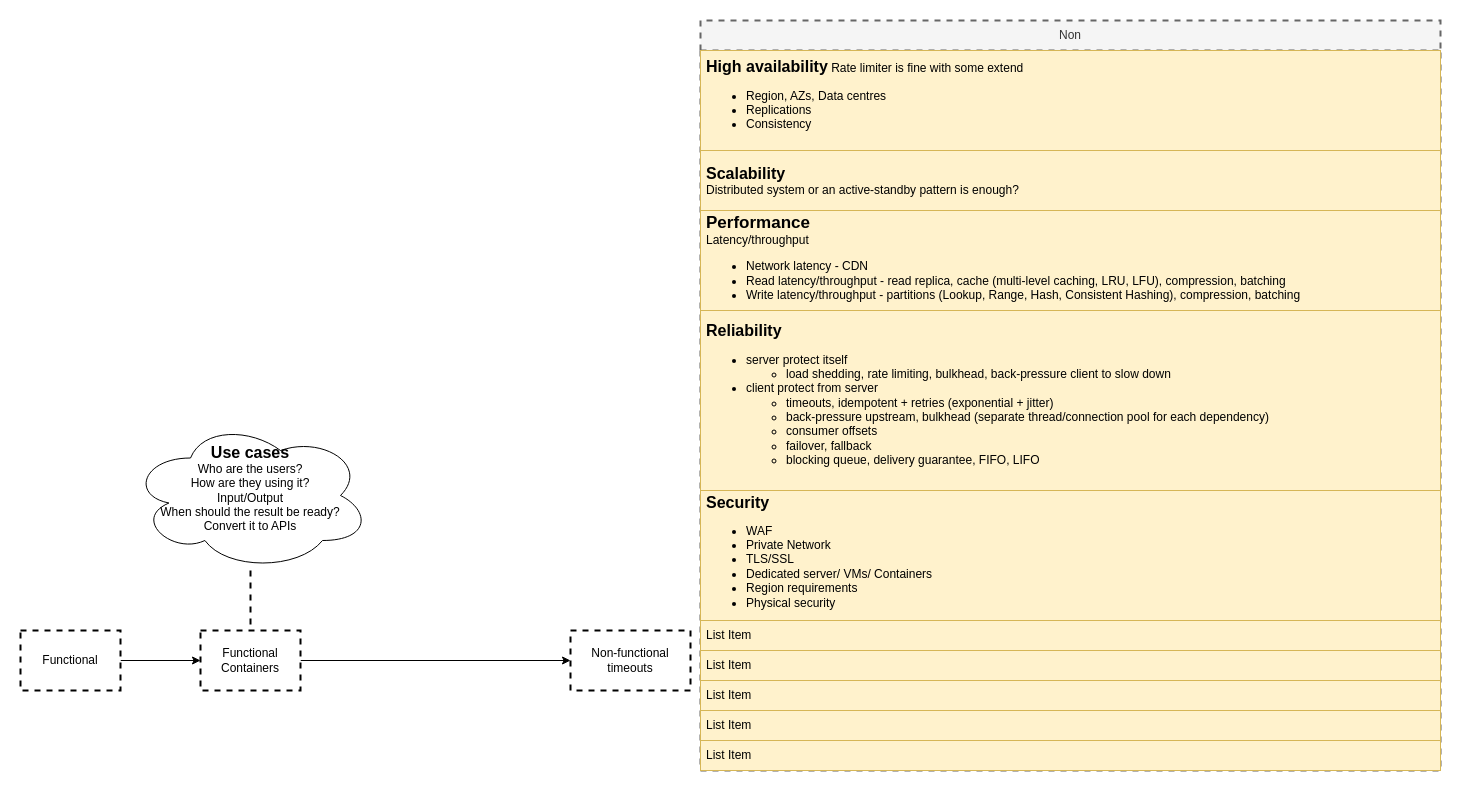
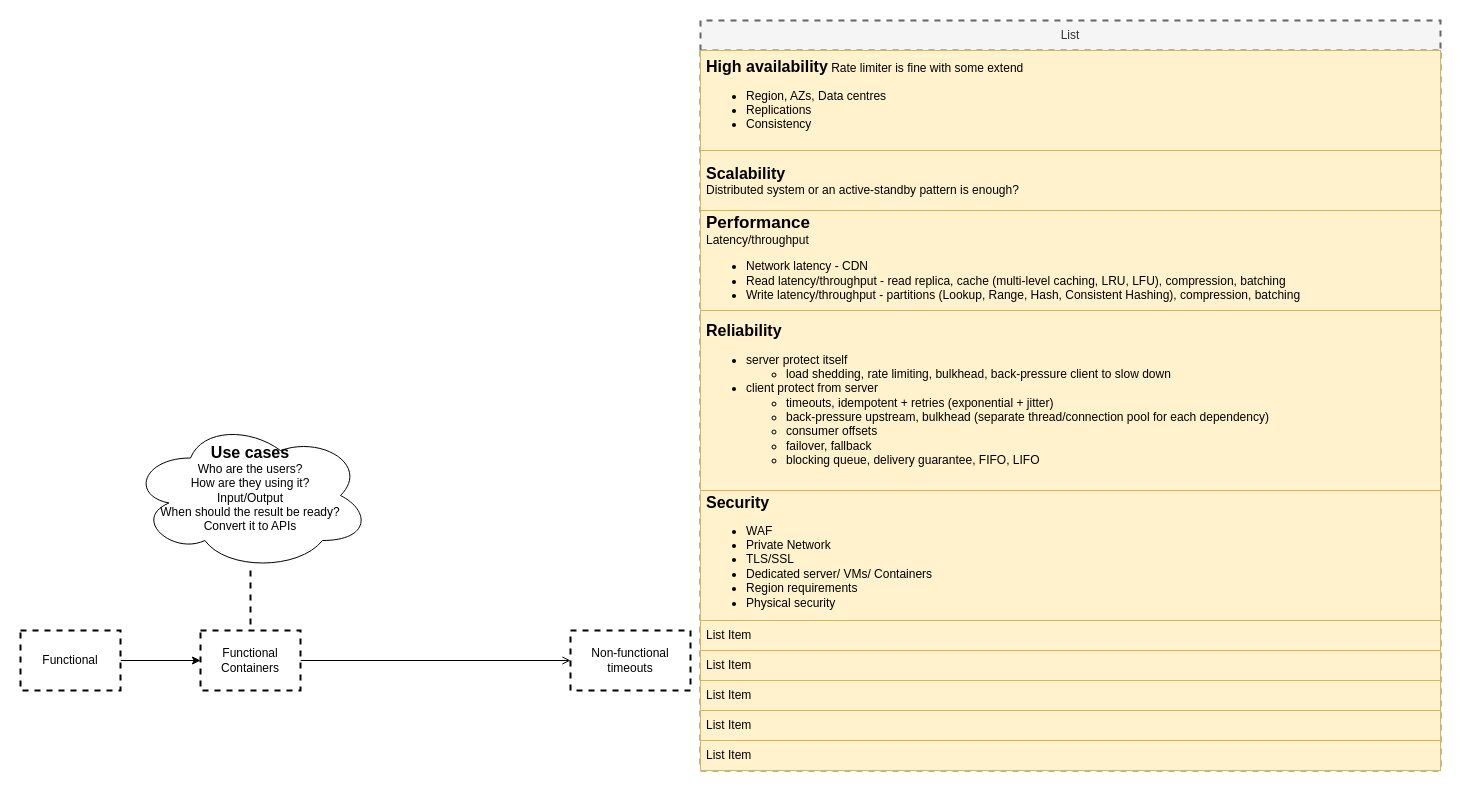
(1071, 36) -> (1071, 36)
(562, 661) -> (564, 661)
